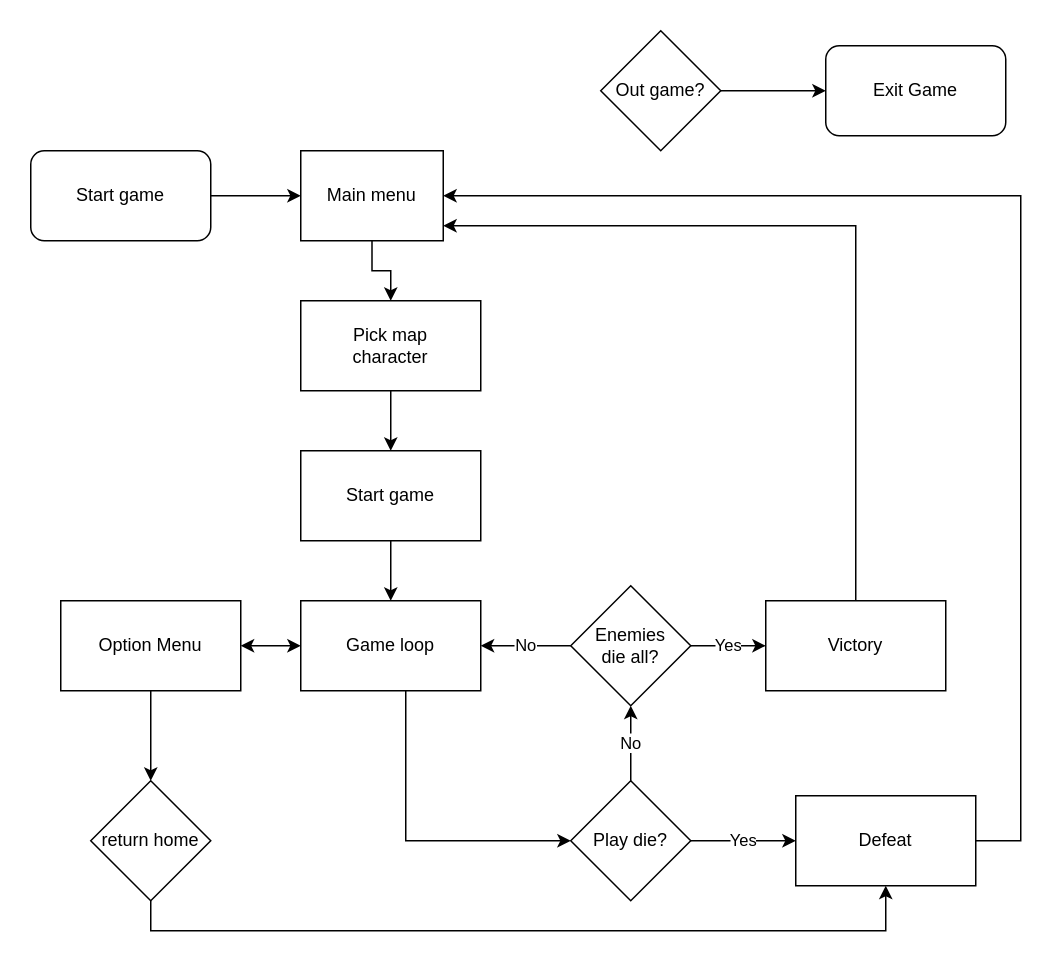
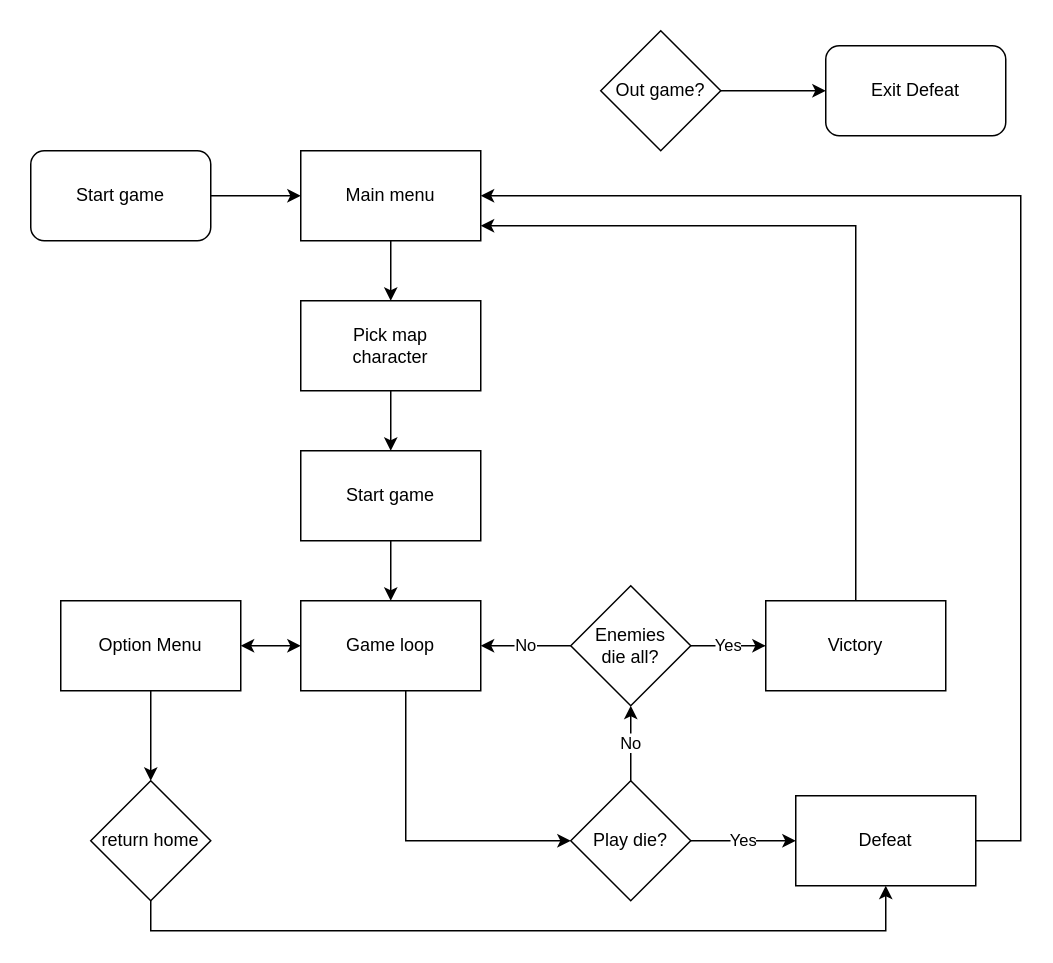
(916, 91) -> (916, 91)
(372, 196) -> (391, 196)
